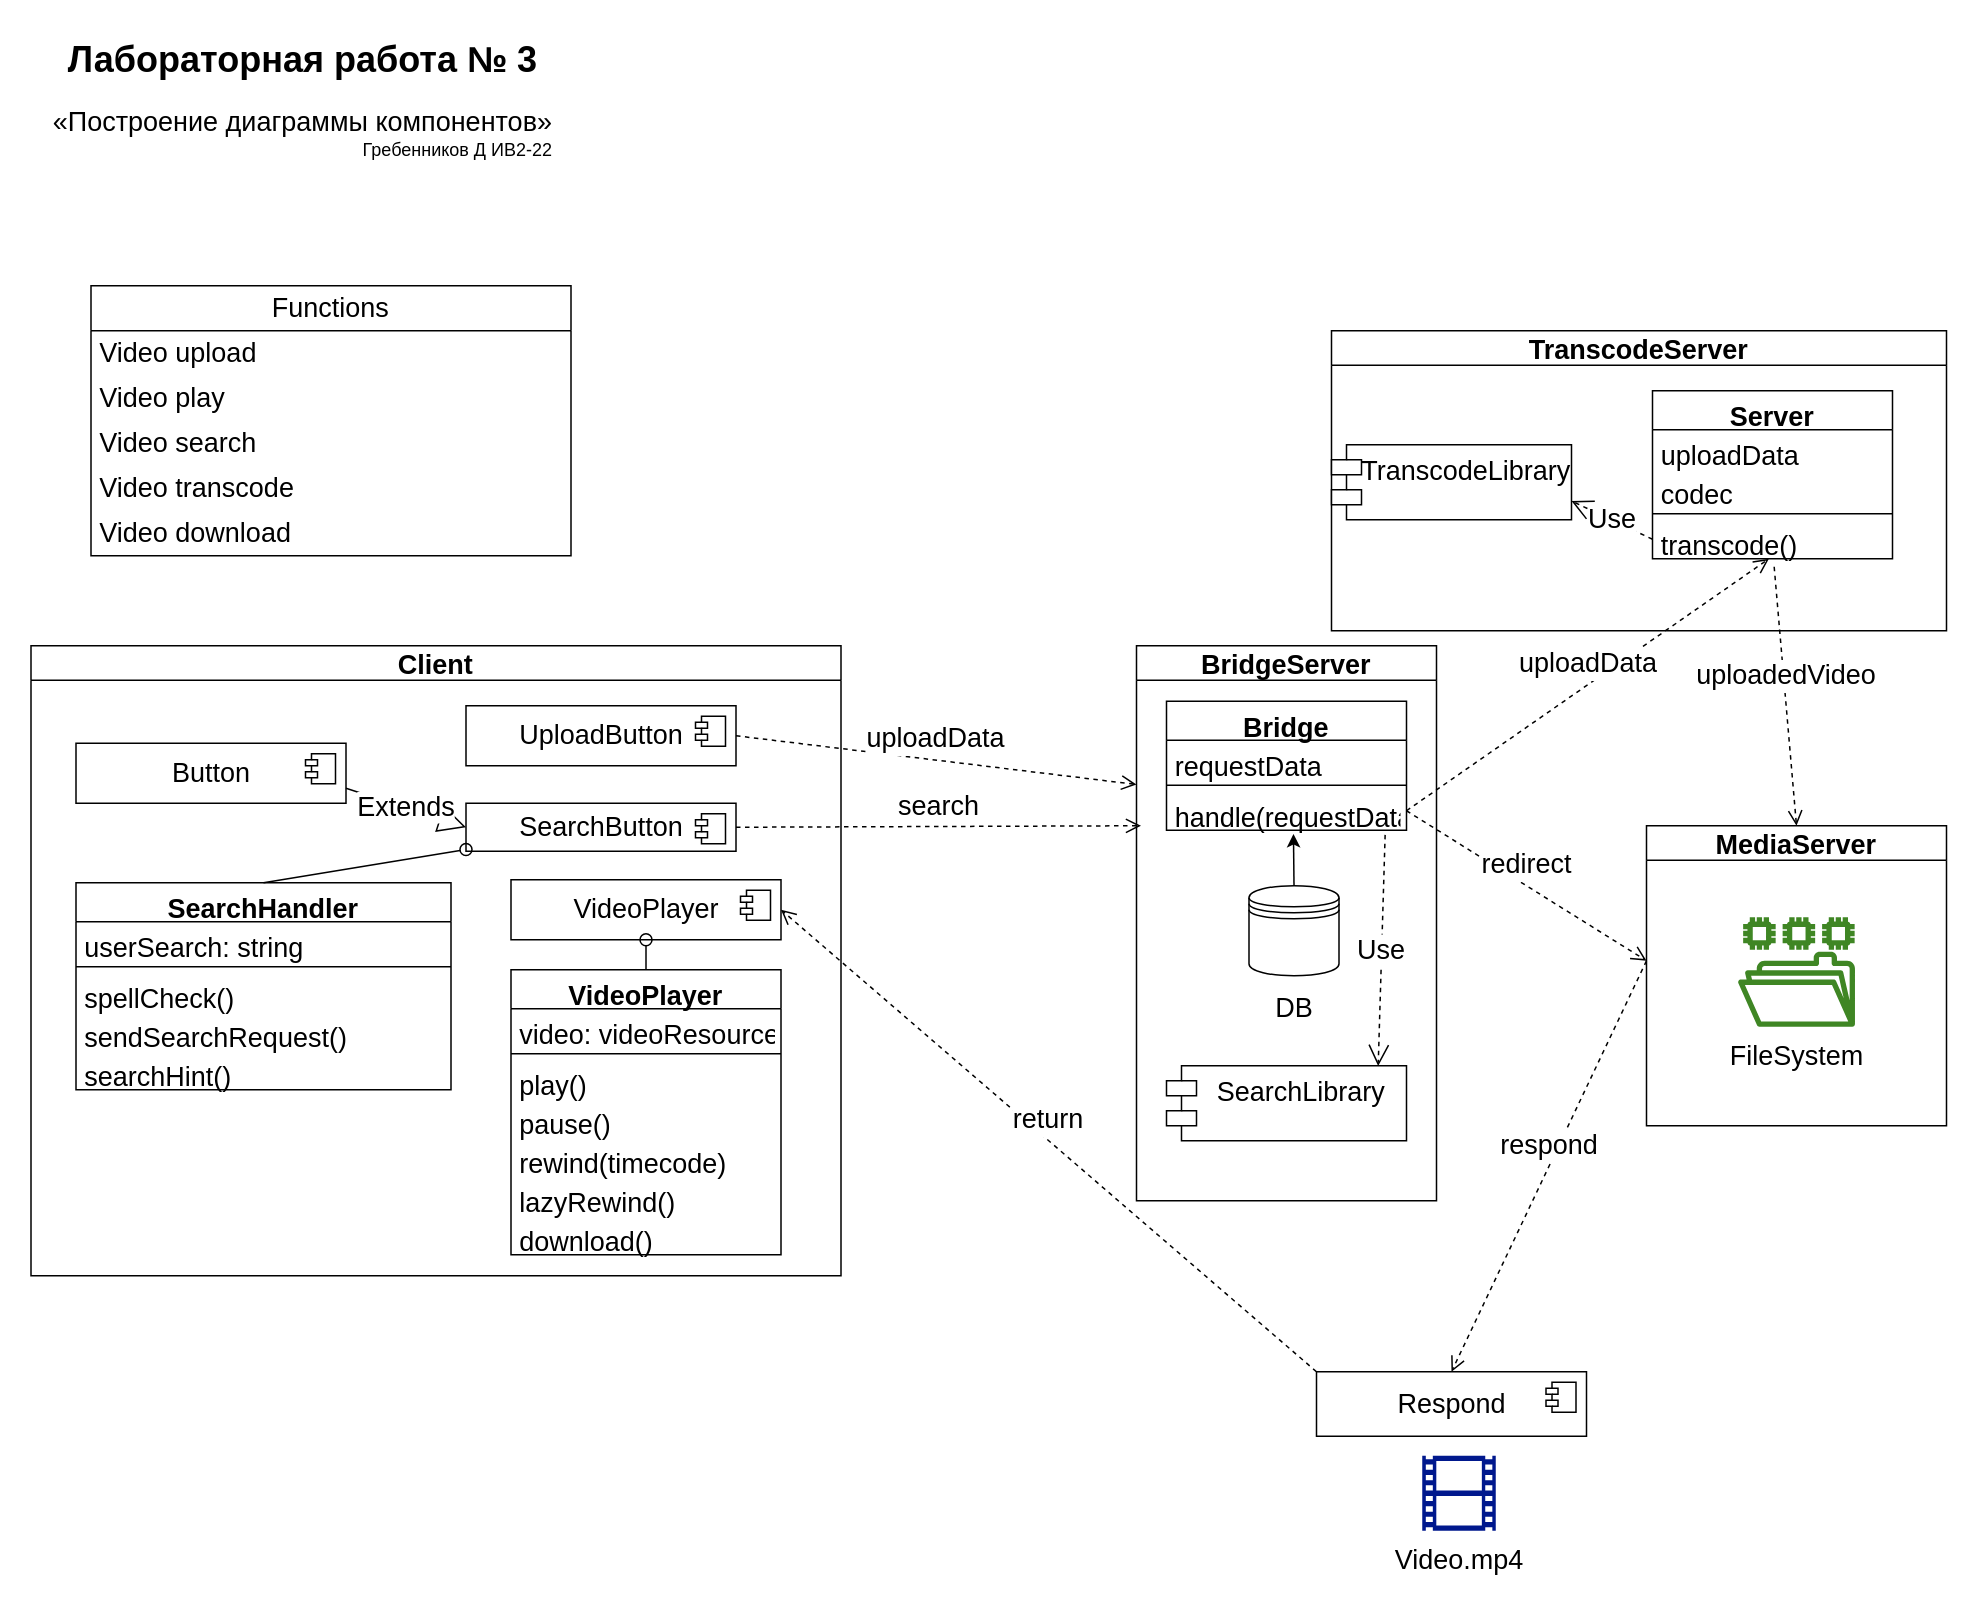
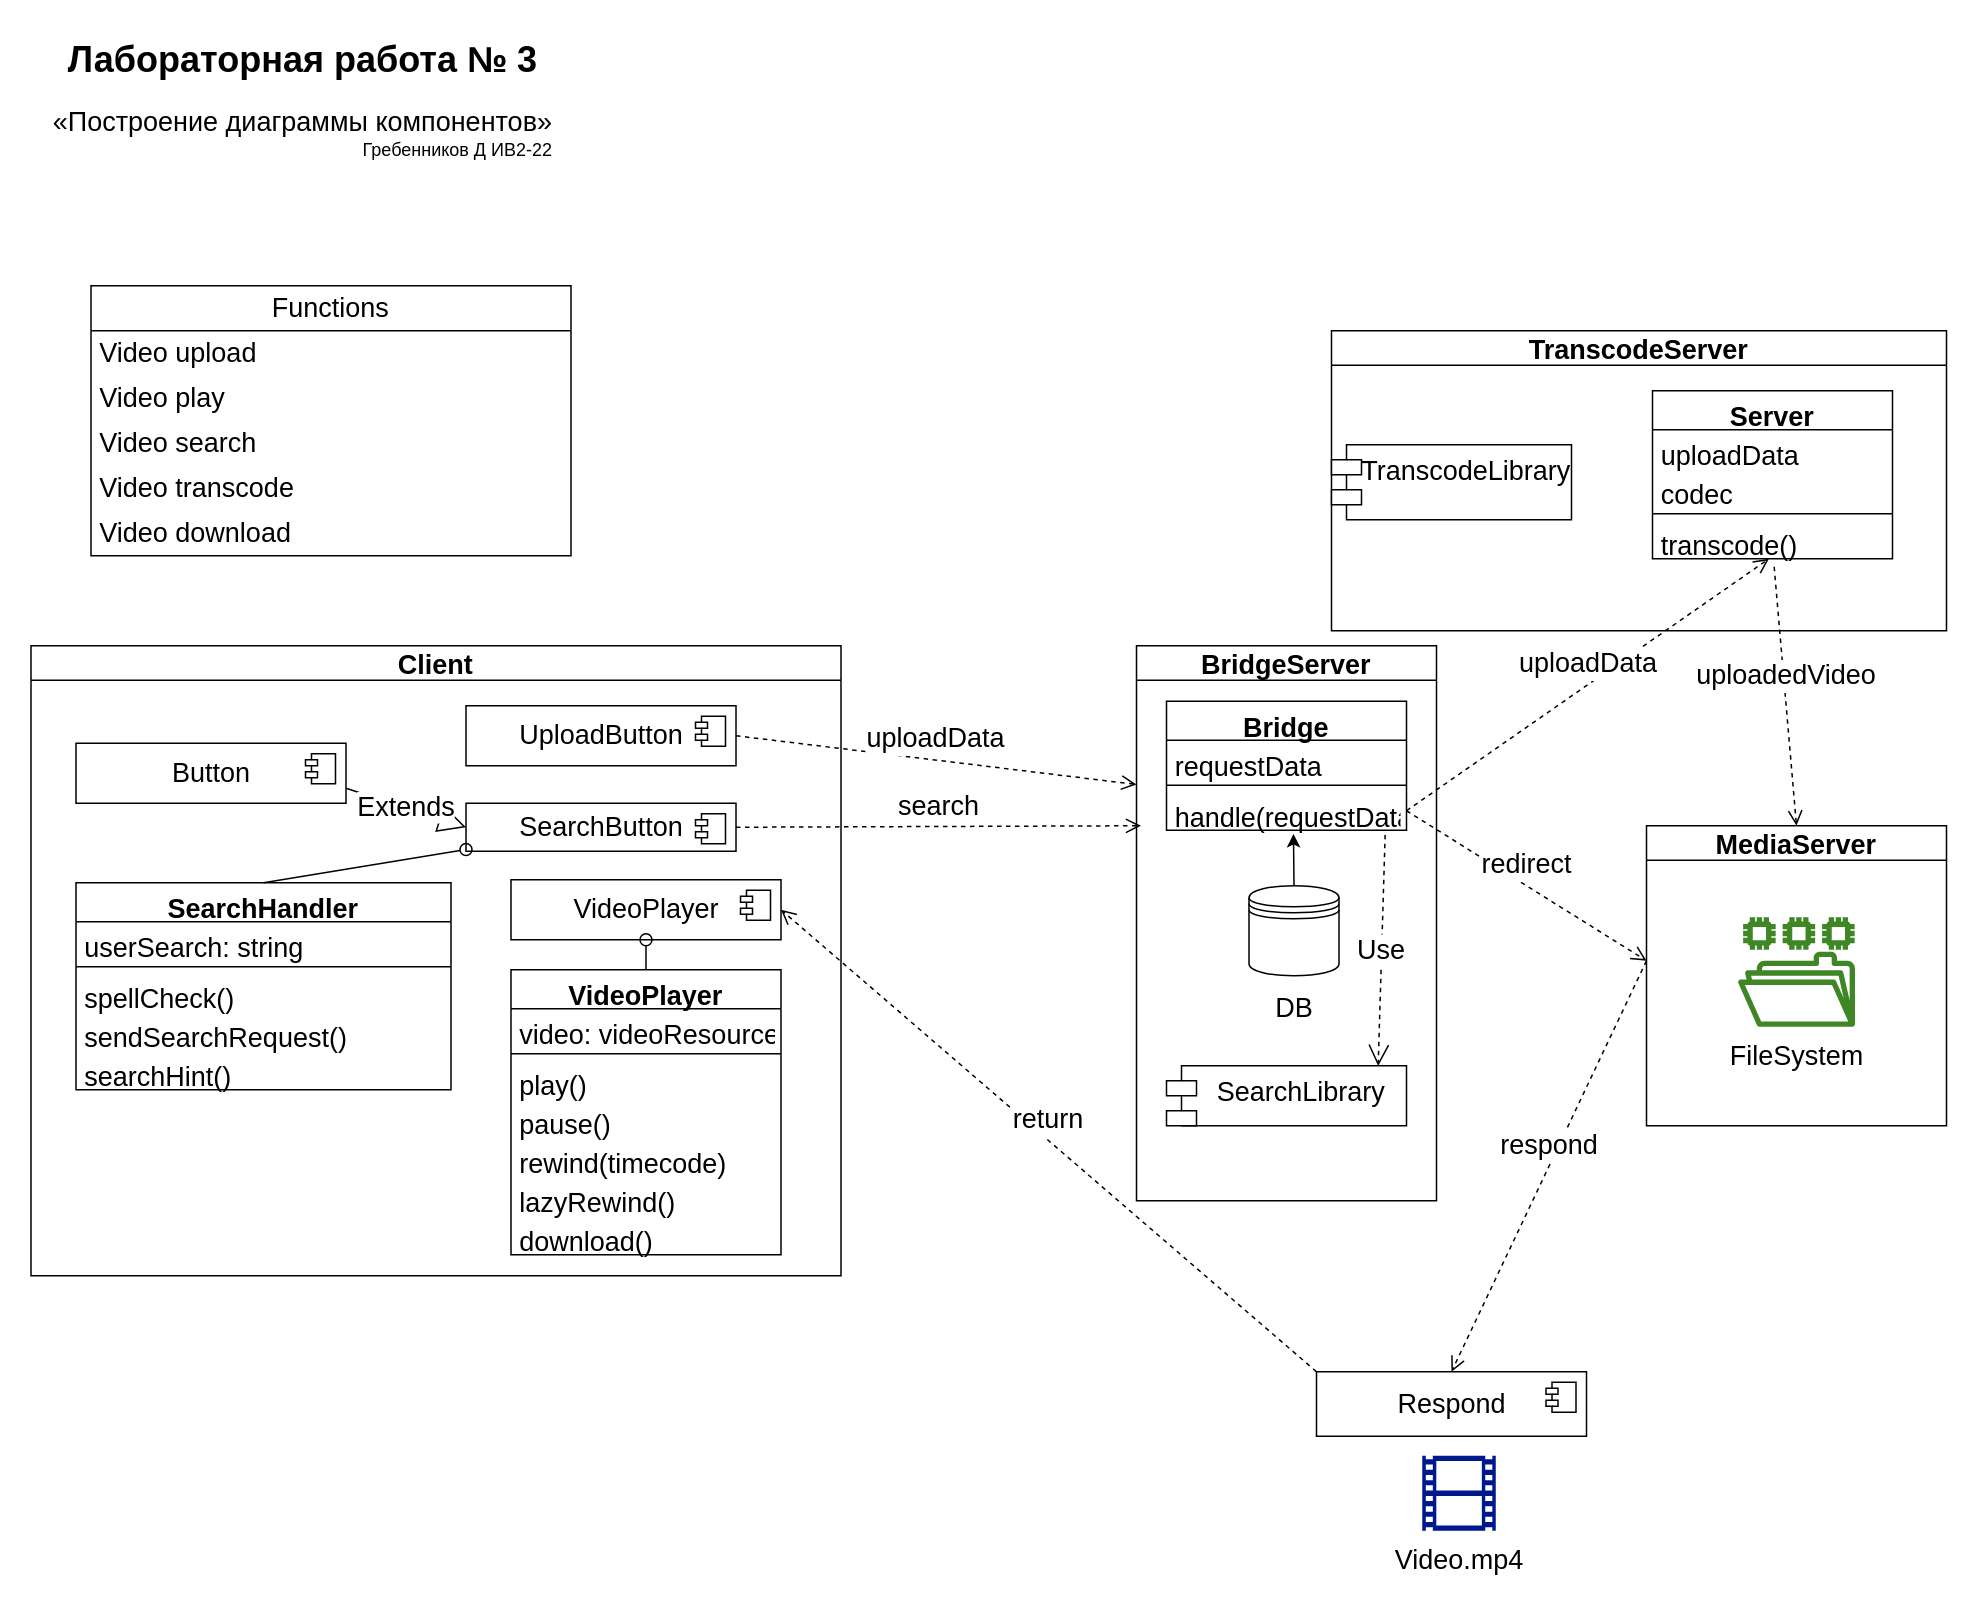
(1612, 520) -> none
(1286, 1103) -> (1286, 1096)
